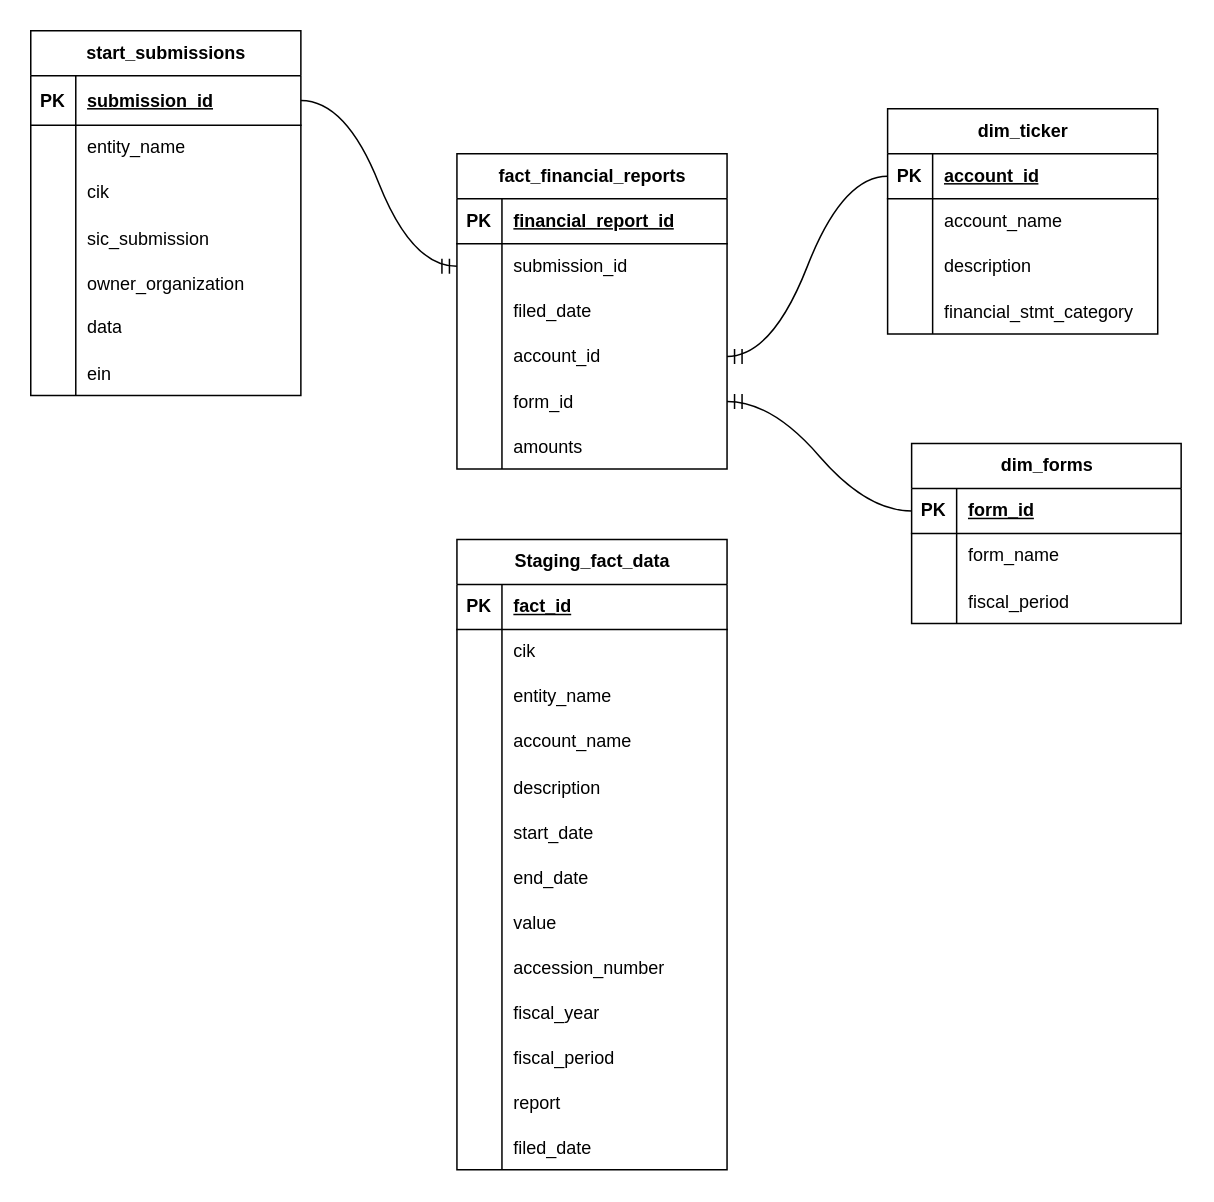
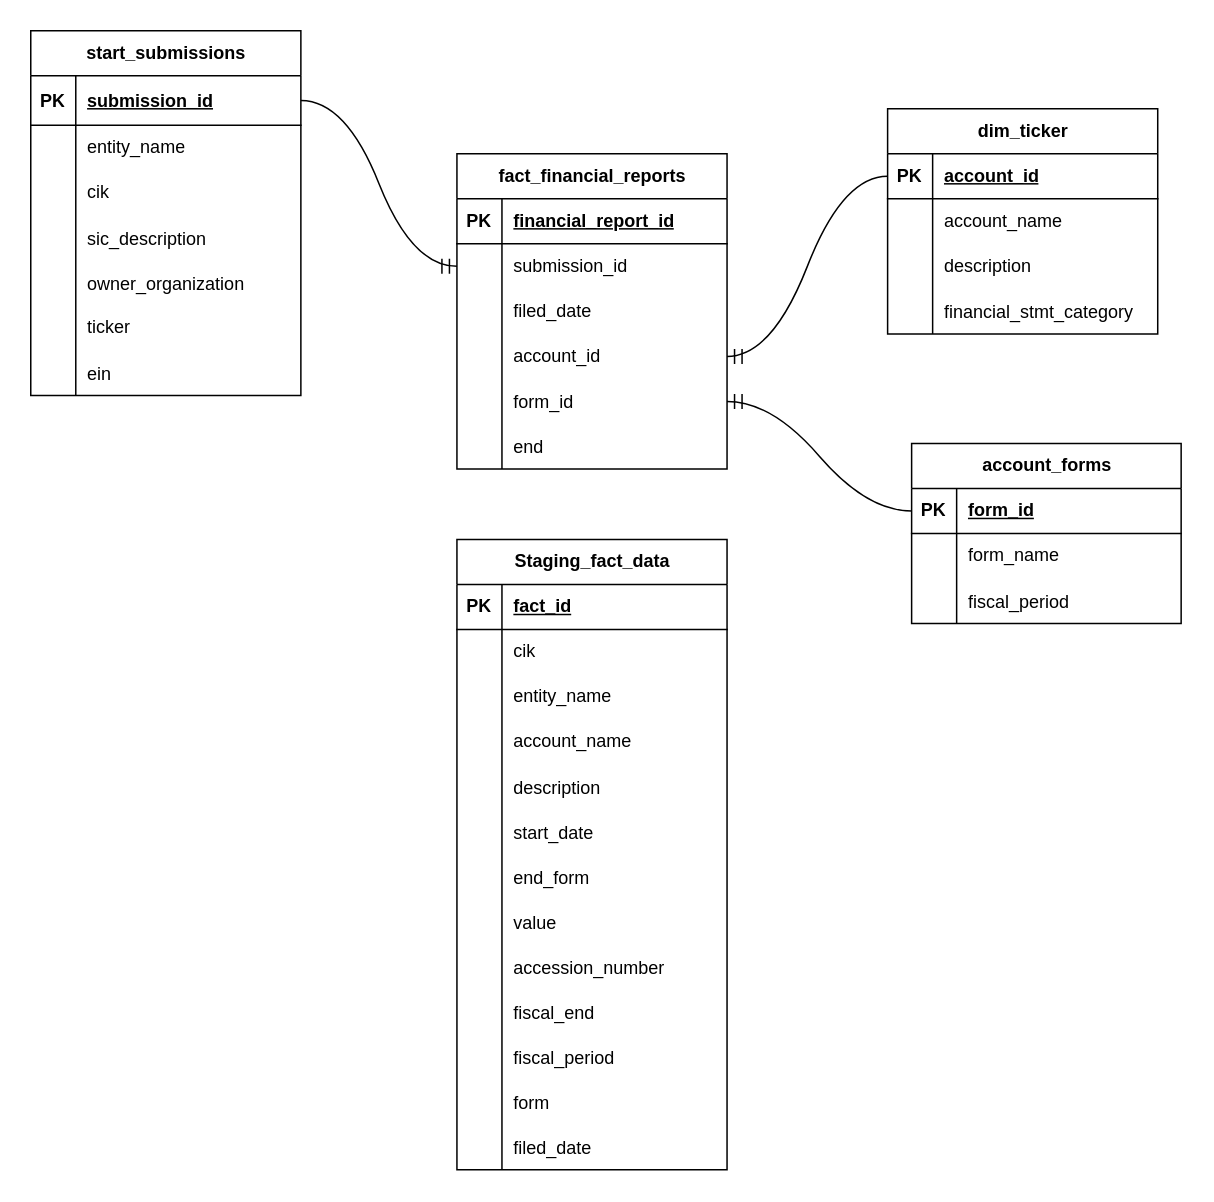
(151, 239) -> (156, 239)
(108, 328) -> (116, 328)
(548, 447) -> (528, 447)
(1047, 466) -> (1047, 466)
(553, 878) -> (553, 878)
(564, 1013) -> (559, 1013)
(543, 1103) -> (533, 1103)
